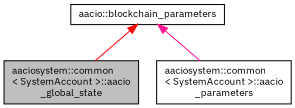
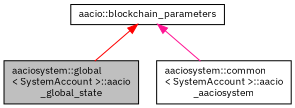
(71, 82) -> (71, 82)
(224, 82) -> (224, 82)
